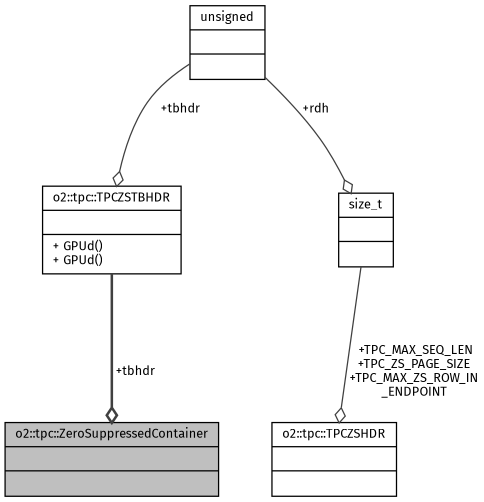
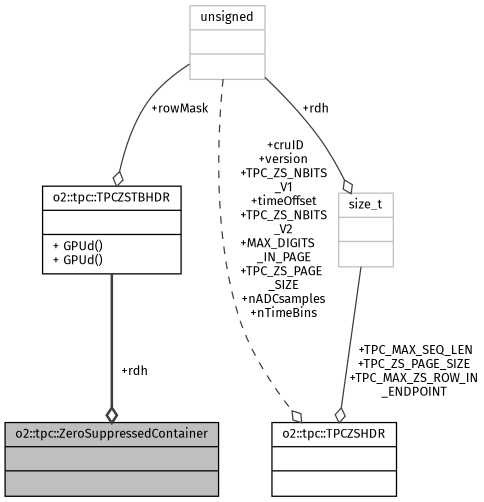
(227, 43) -> (227, 43)
(179, 109) -> (179, 109)
(366, 230) -> (366, 230)
none -> (225, 253)
(133, 372) -> (133, 372)
